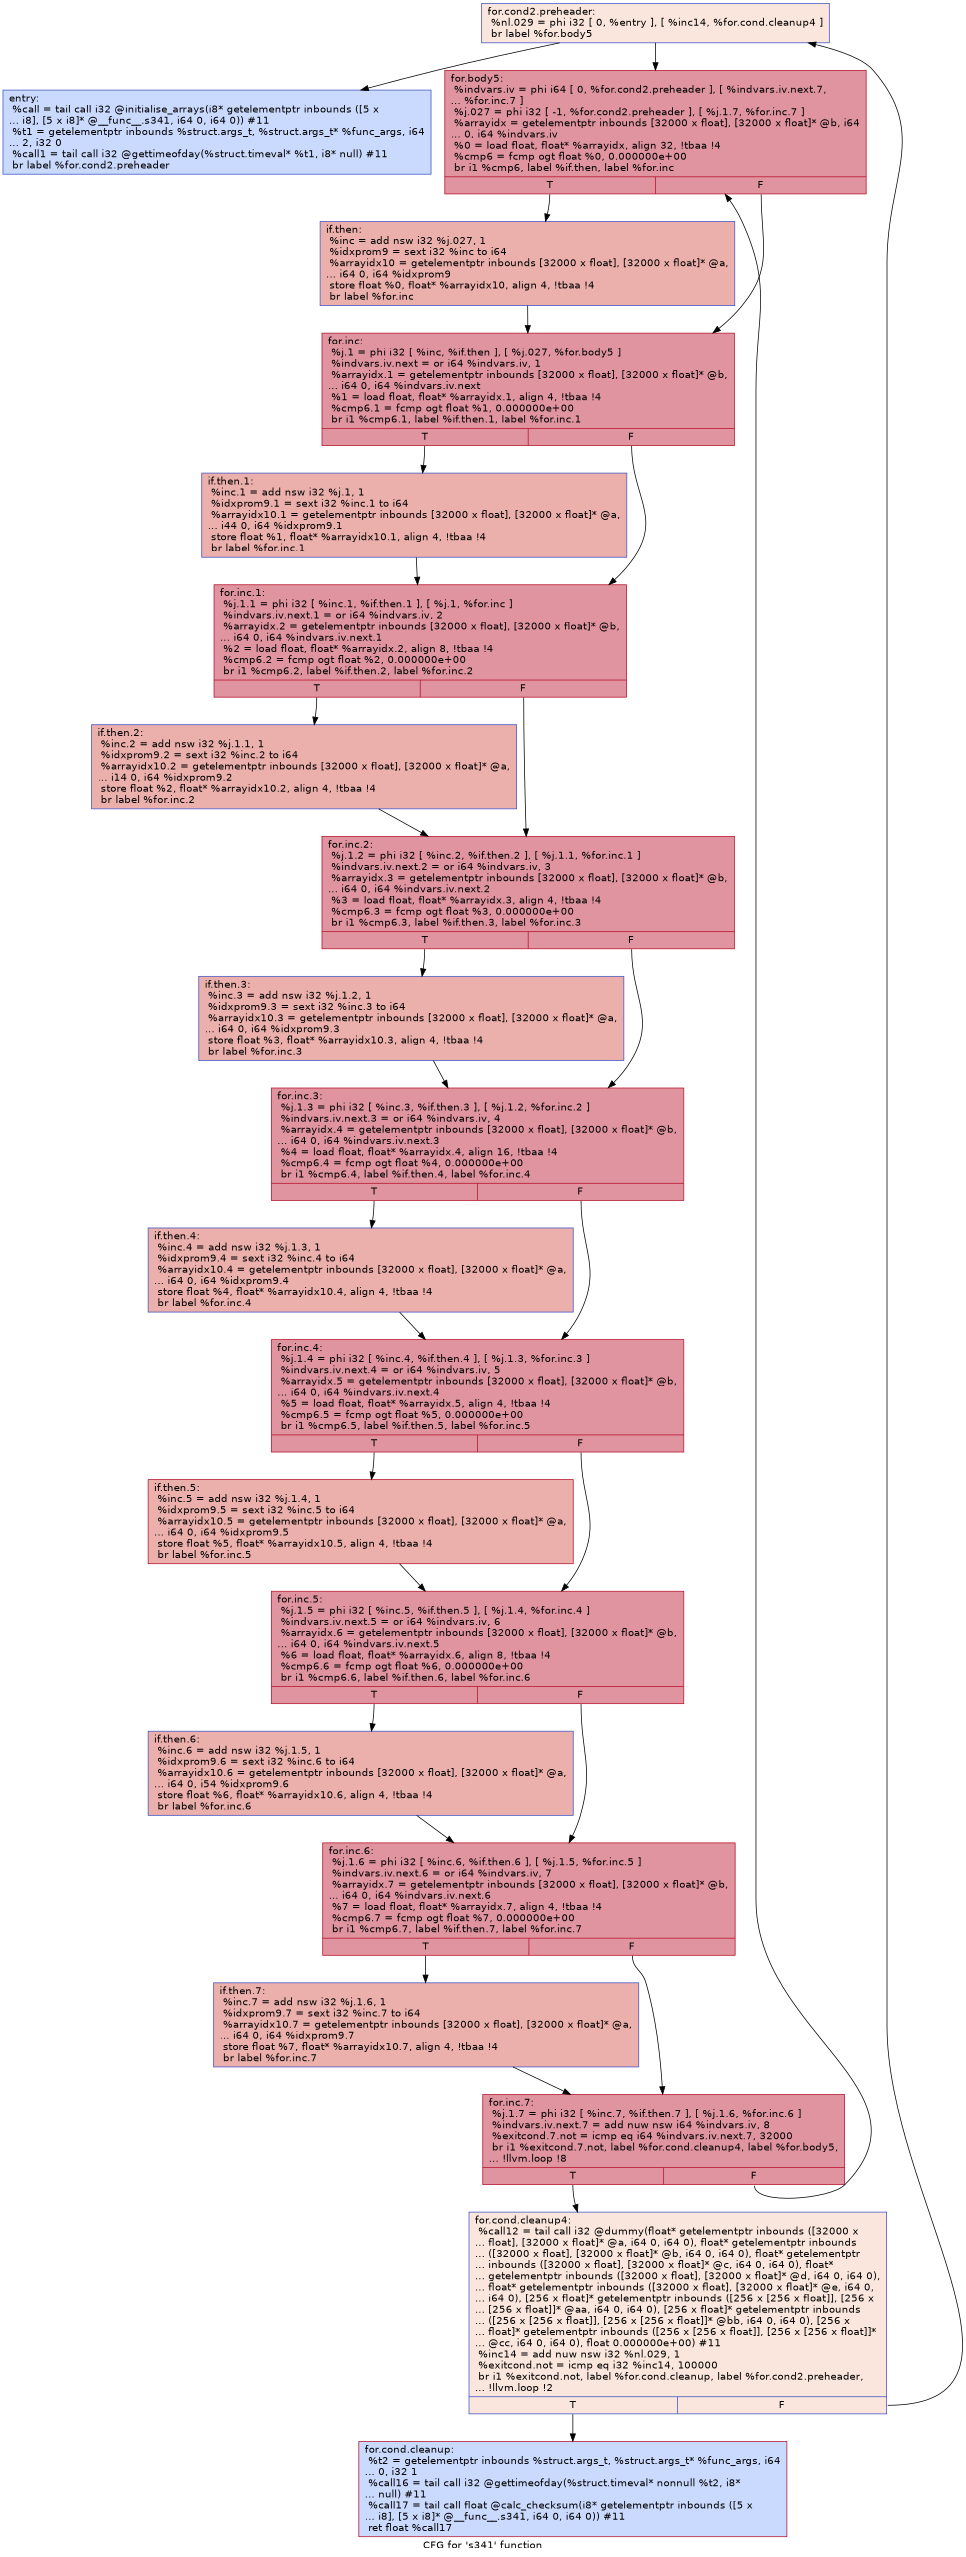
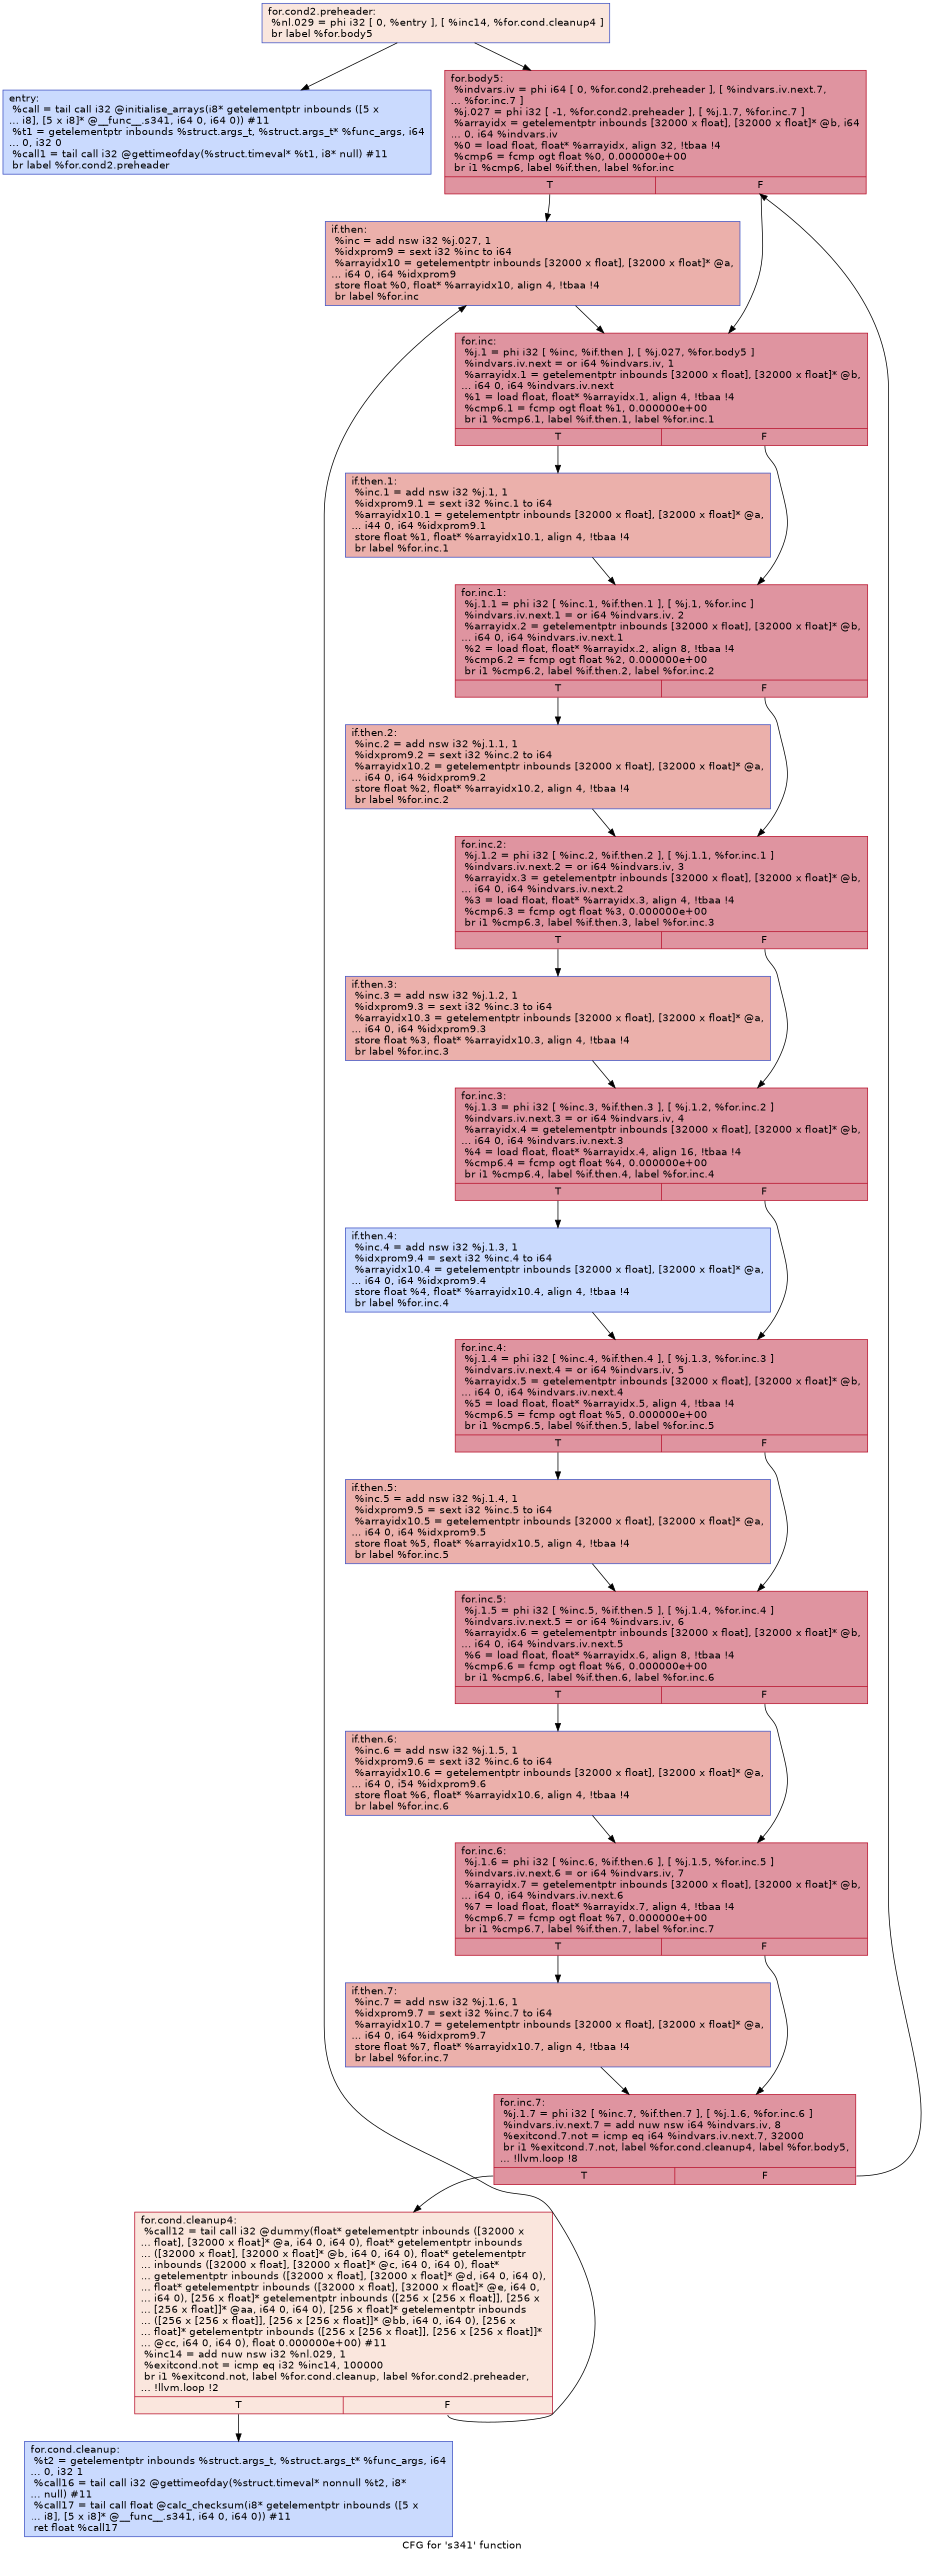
(36, 143) -> (36, 143)
(165, 778) -> (419, 778)
(887, 1231) -> (324, 1467)
(361, 1270) -> (558, 1270)
(361, 1522) -> (558, 1522)
(678, 2313) -> (344, 2313)
(573, 2489) -> (239, 2489)
